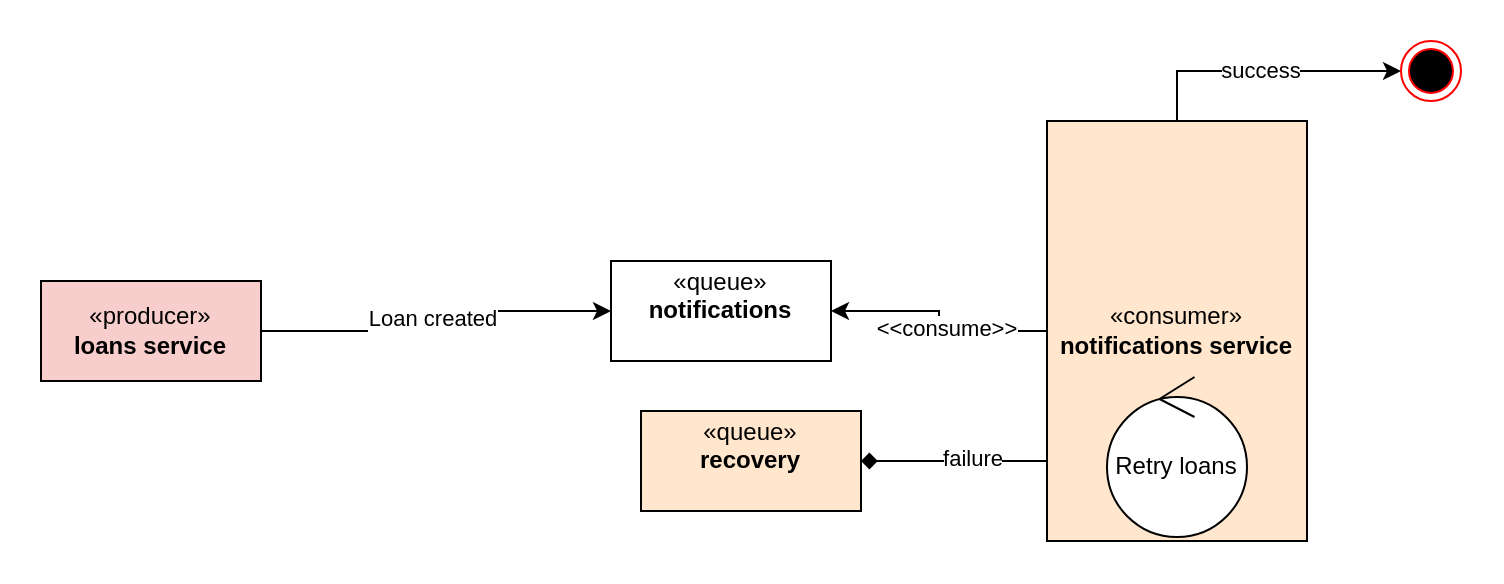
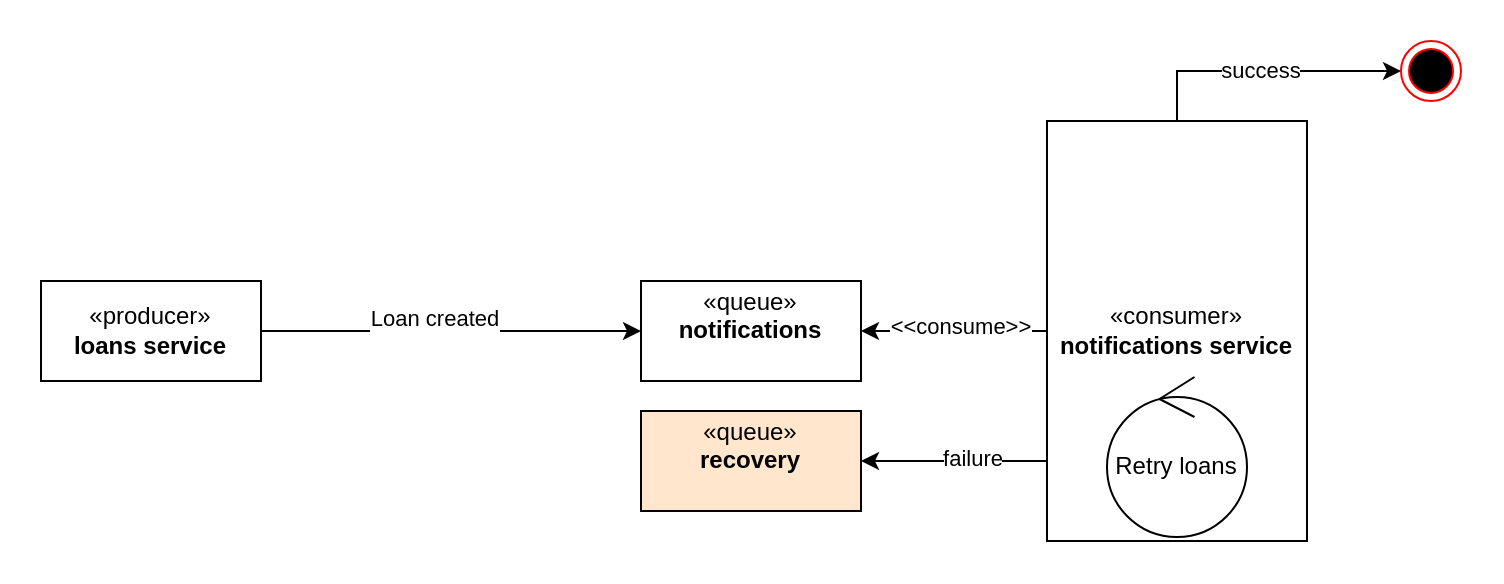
(721, 311) -> (751, 331)
(151, 331) -> (151, 331)
(1177, 331) -> (1177, 331)
(877, 461) -> (876, 461)
